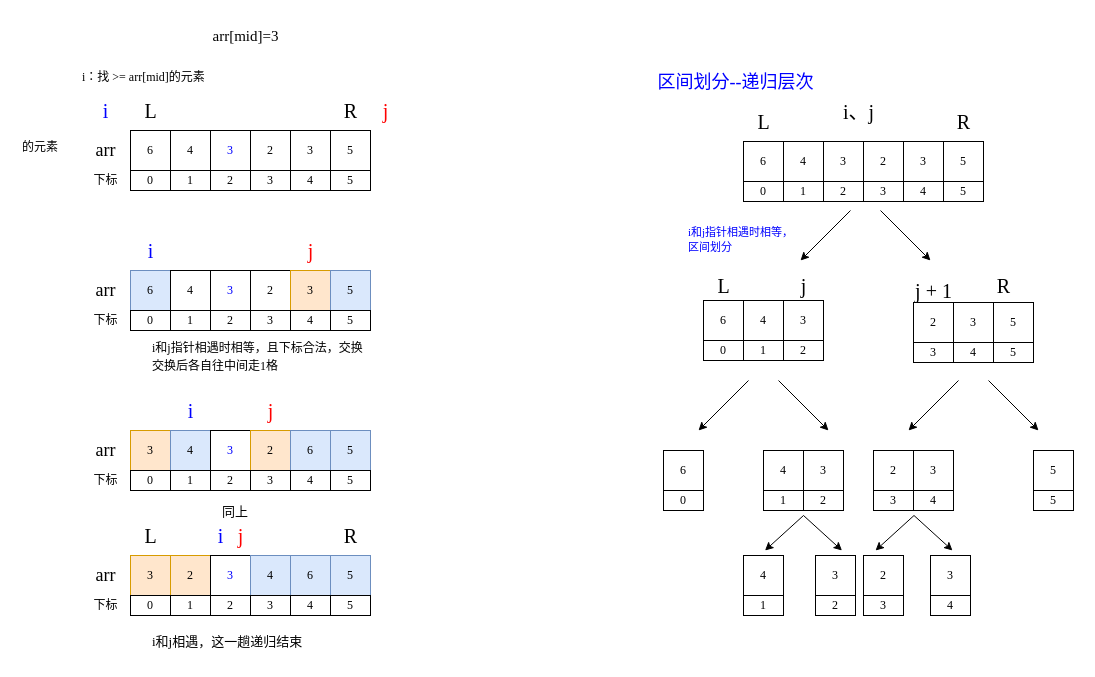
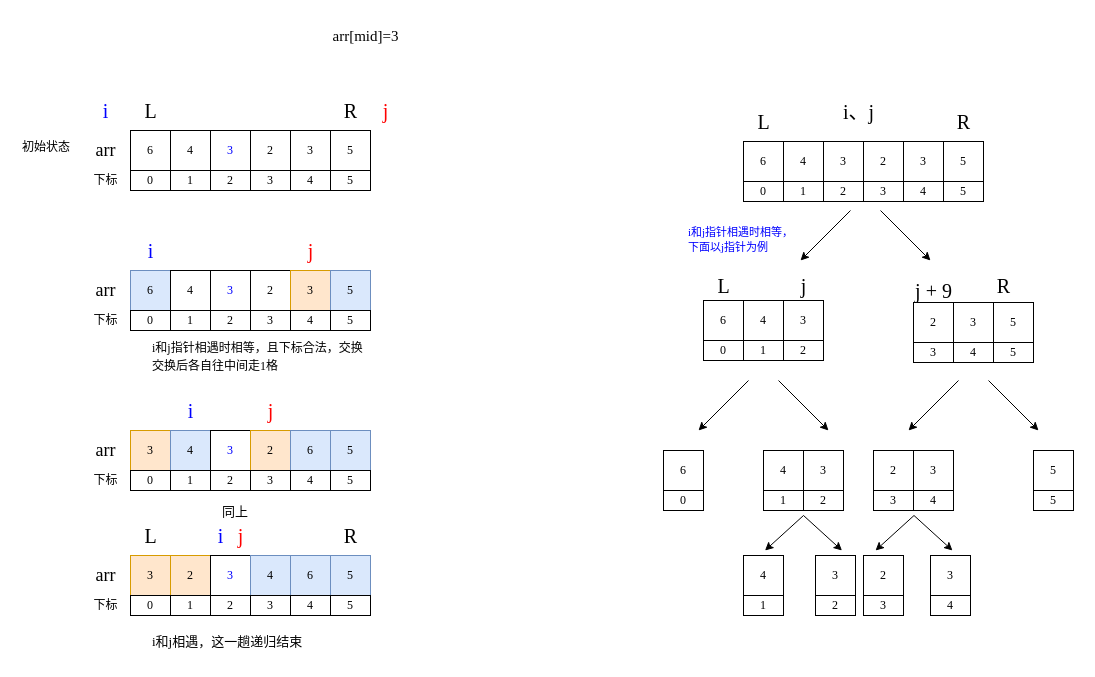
(246, 36) -> (366, 36)
(156, 76) -> none
(736, 82) -> none
(45, 146) -> (53, 146)
(741, 236) -> (741, 236)
(934, 291) -> (934, 291)
